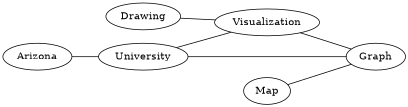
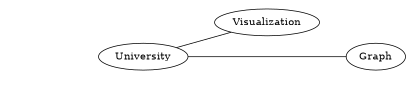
(143, 16) -> none
(326, 41) -> none
(37, 57) -> none
(267, 91) -> none
